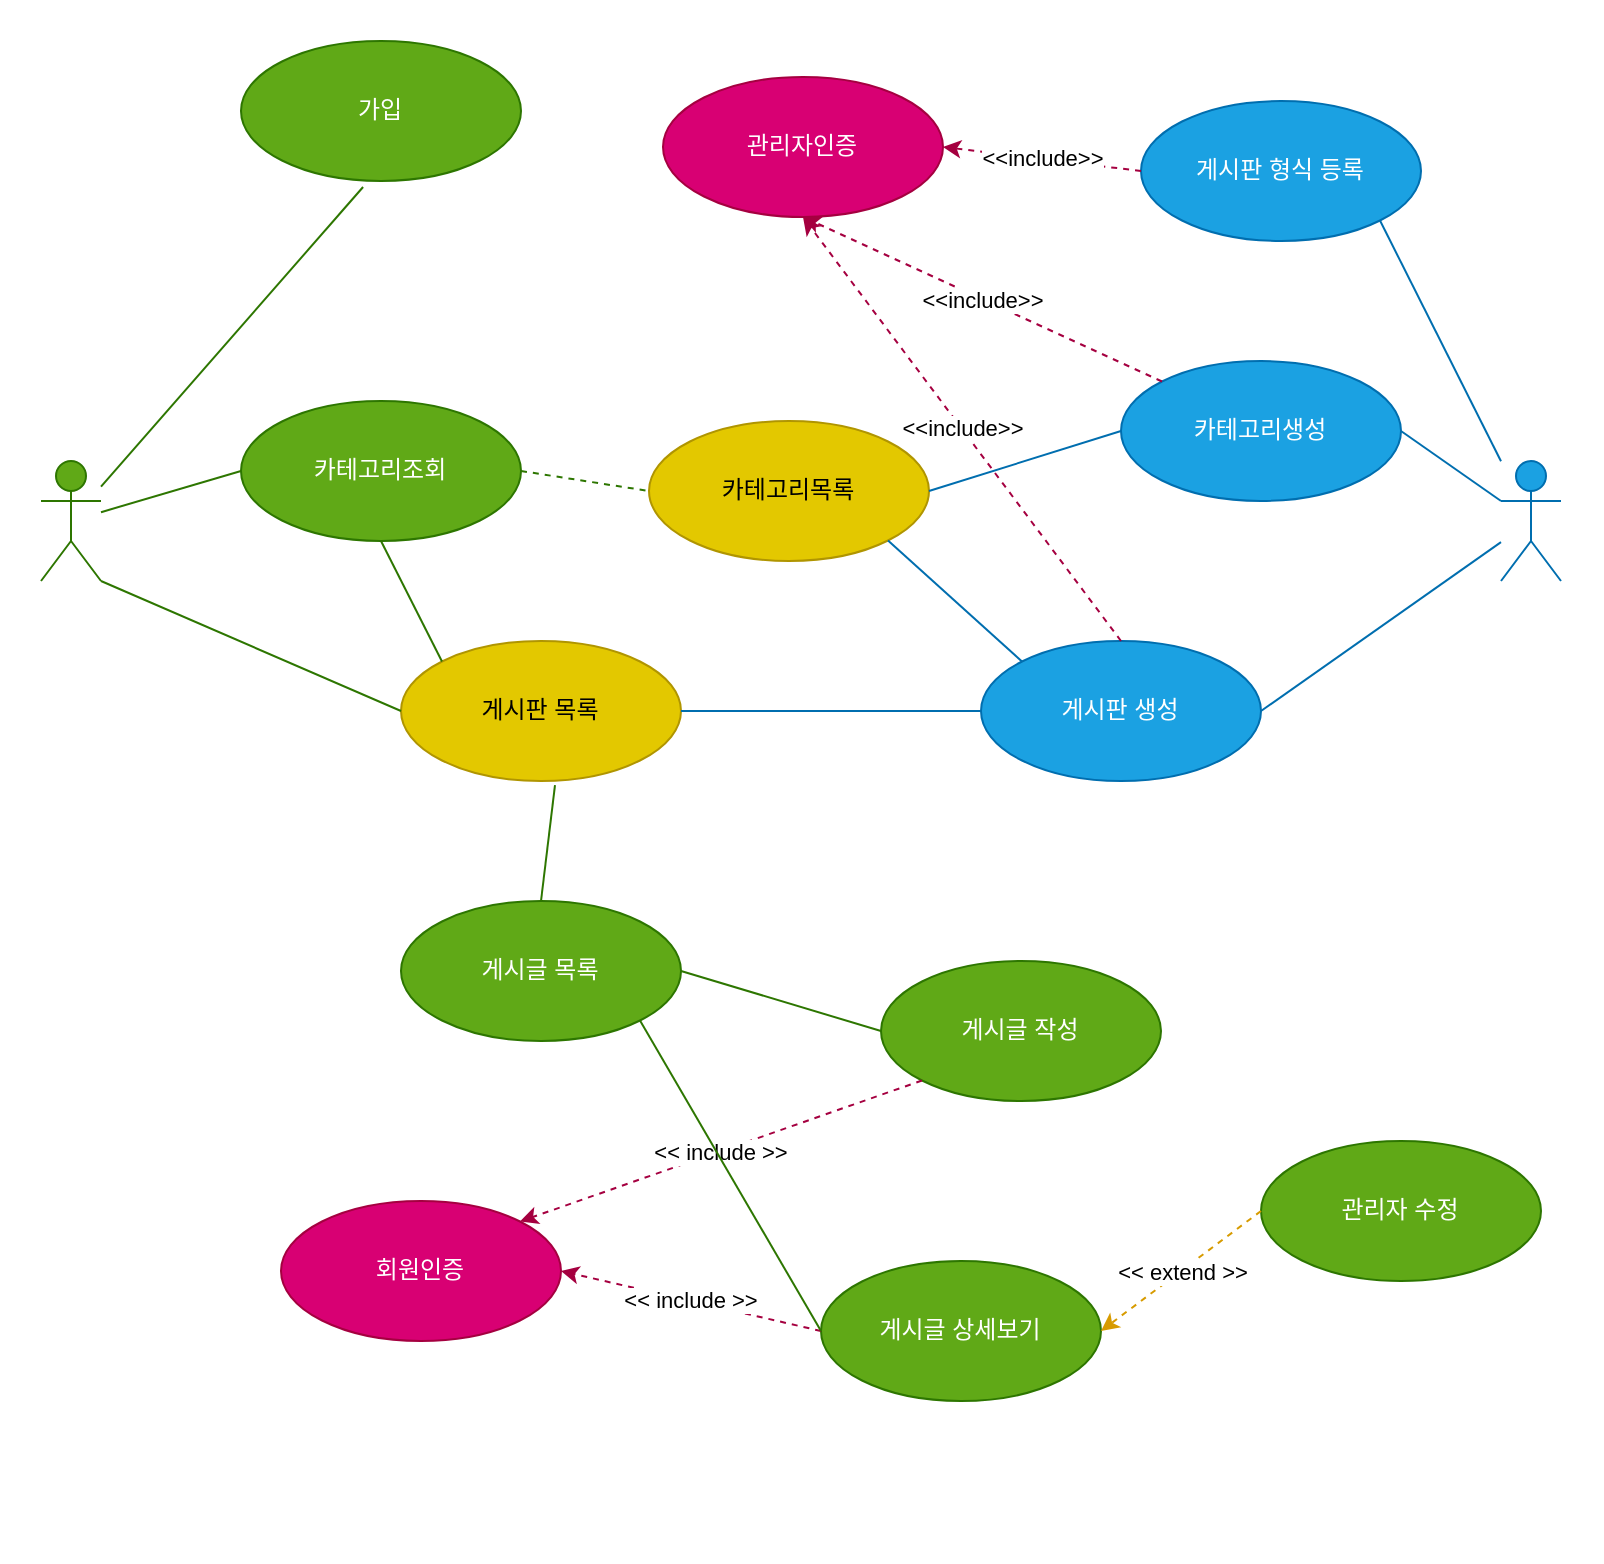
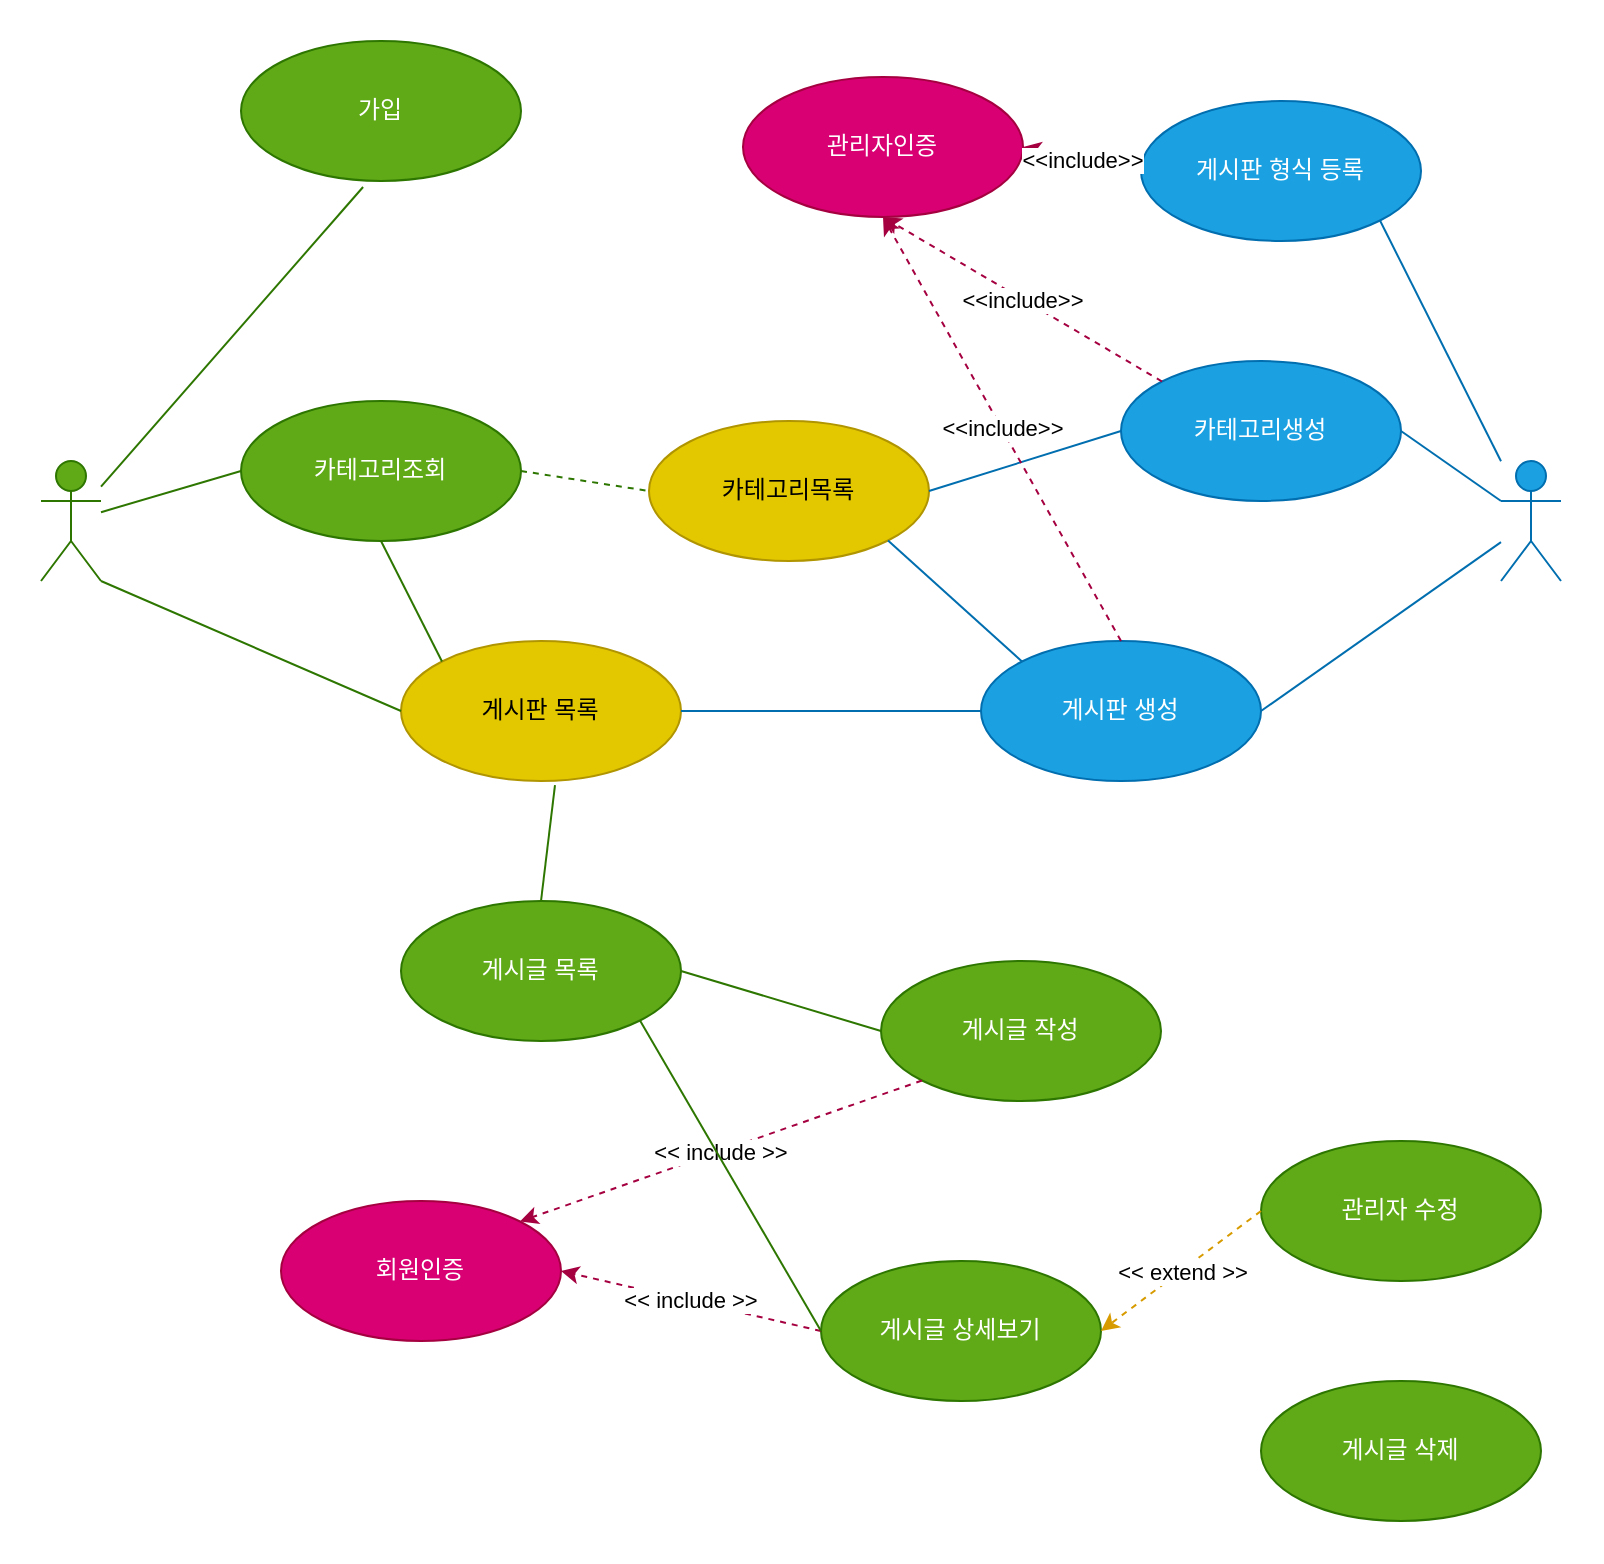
(803, 147) -> (883, 147)
none -> (1401, 1451)
